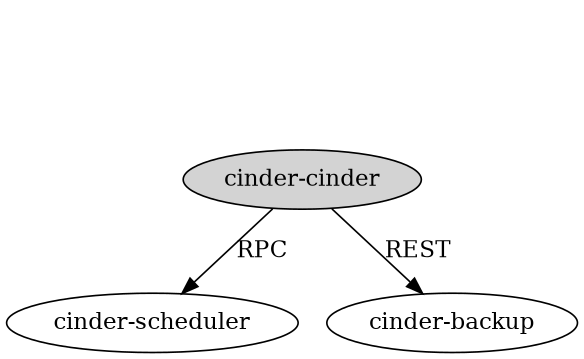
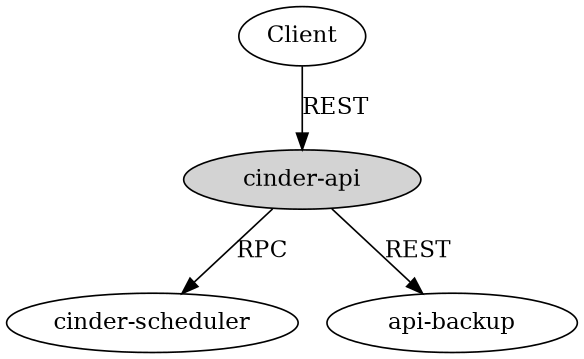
none -> (302, 36)
(302, 180) -> (302, 180)
(452, 323) -> (452, 323)
